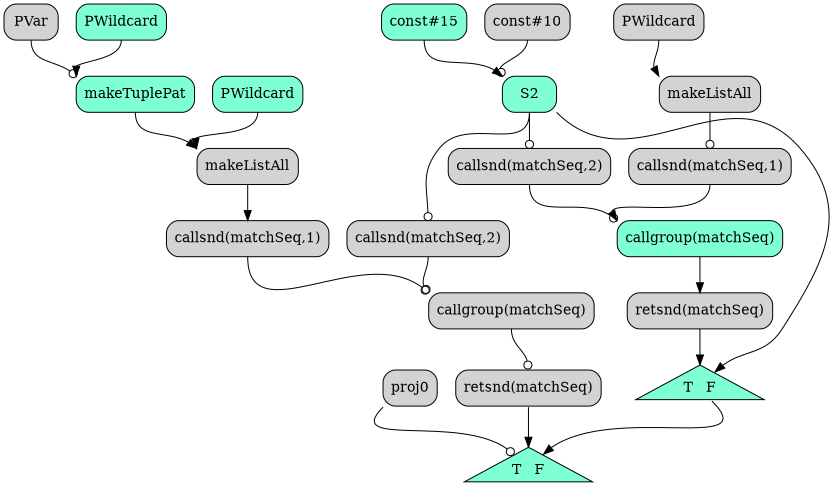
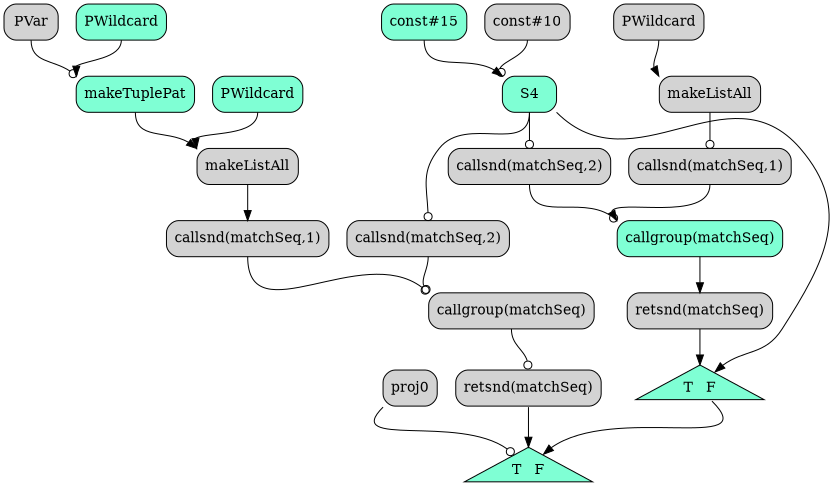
(529, 94) -> (529, 94)
